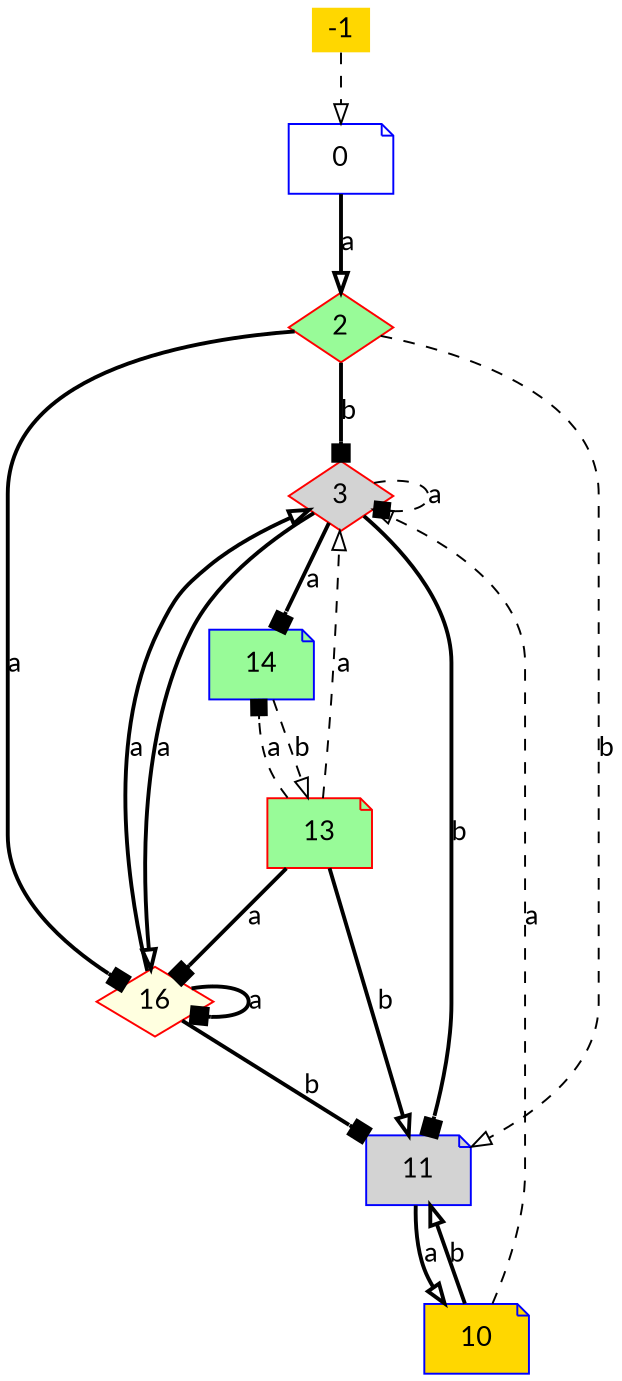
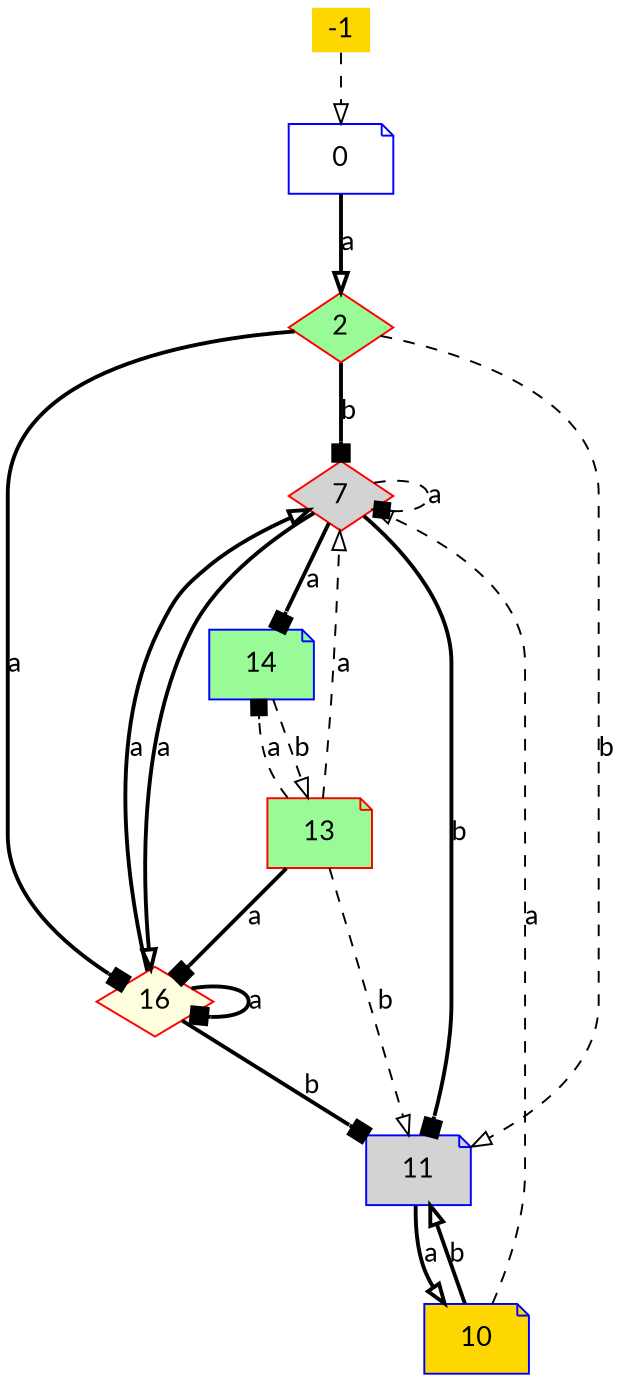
(341, 496) -> (341, 496)
(366, 992) -> (366, 992)
